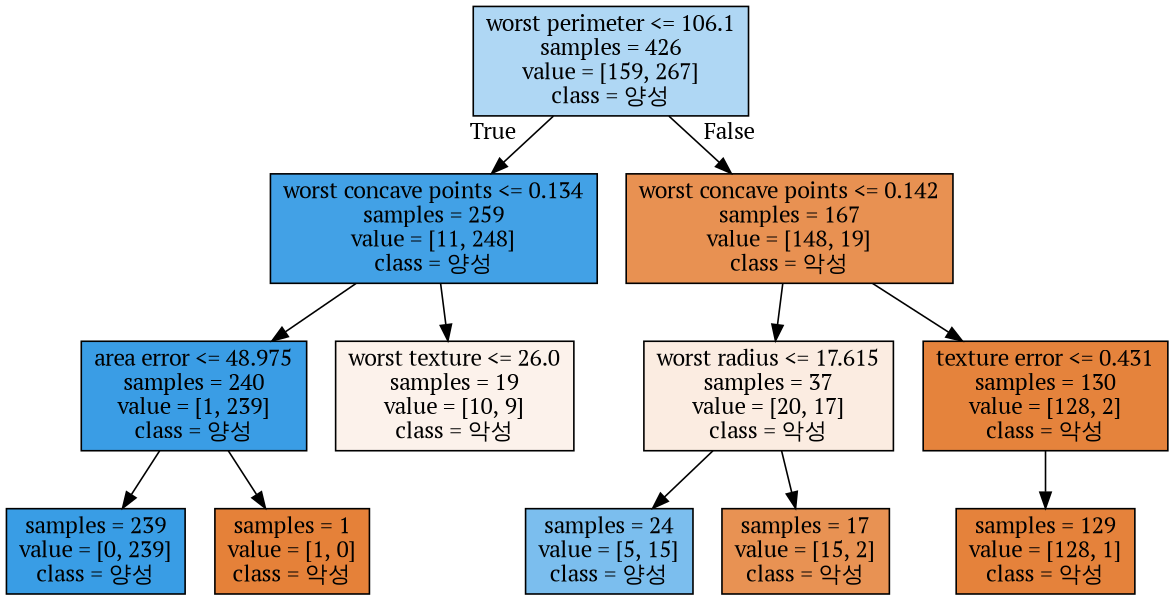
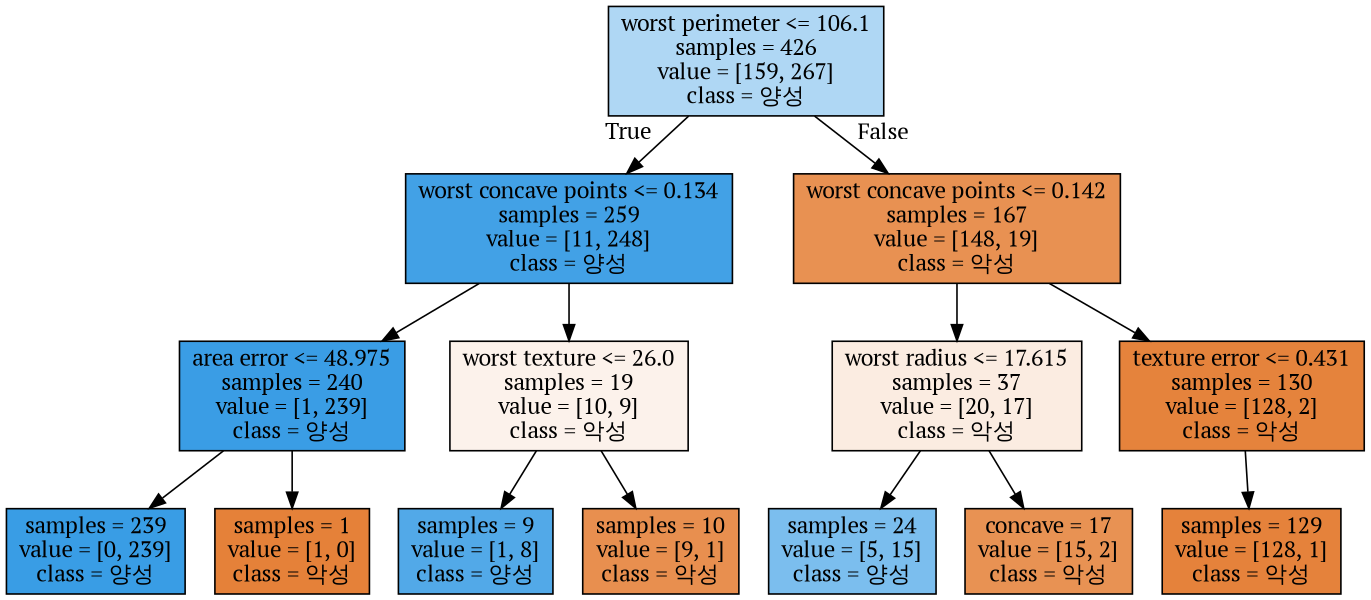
none -> (476, 551)
none -> (661, 551)
(806, 551) -> (1049, 551)
